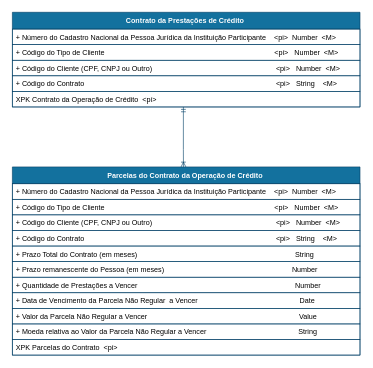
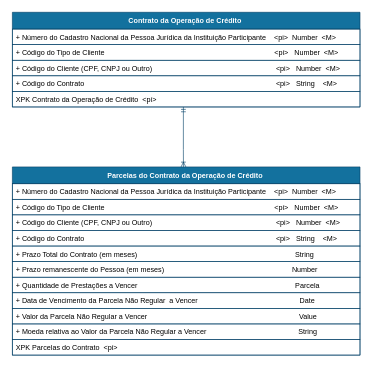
(186, 21) -> (186, 21)
(215, 286) -> (216, 286)
